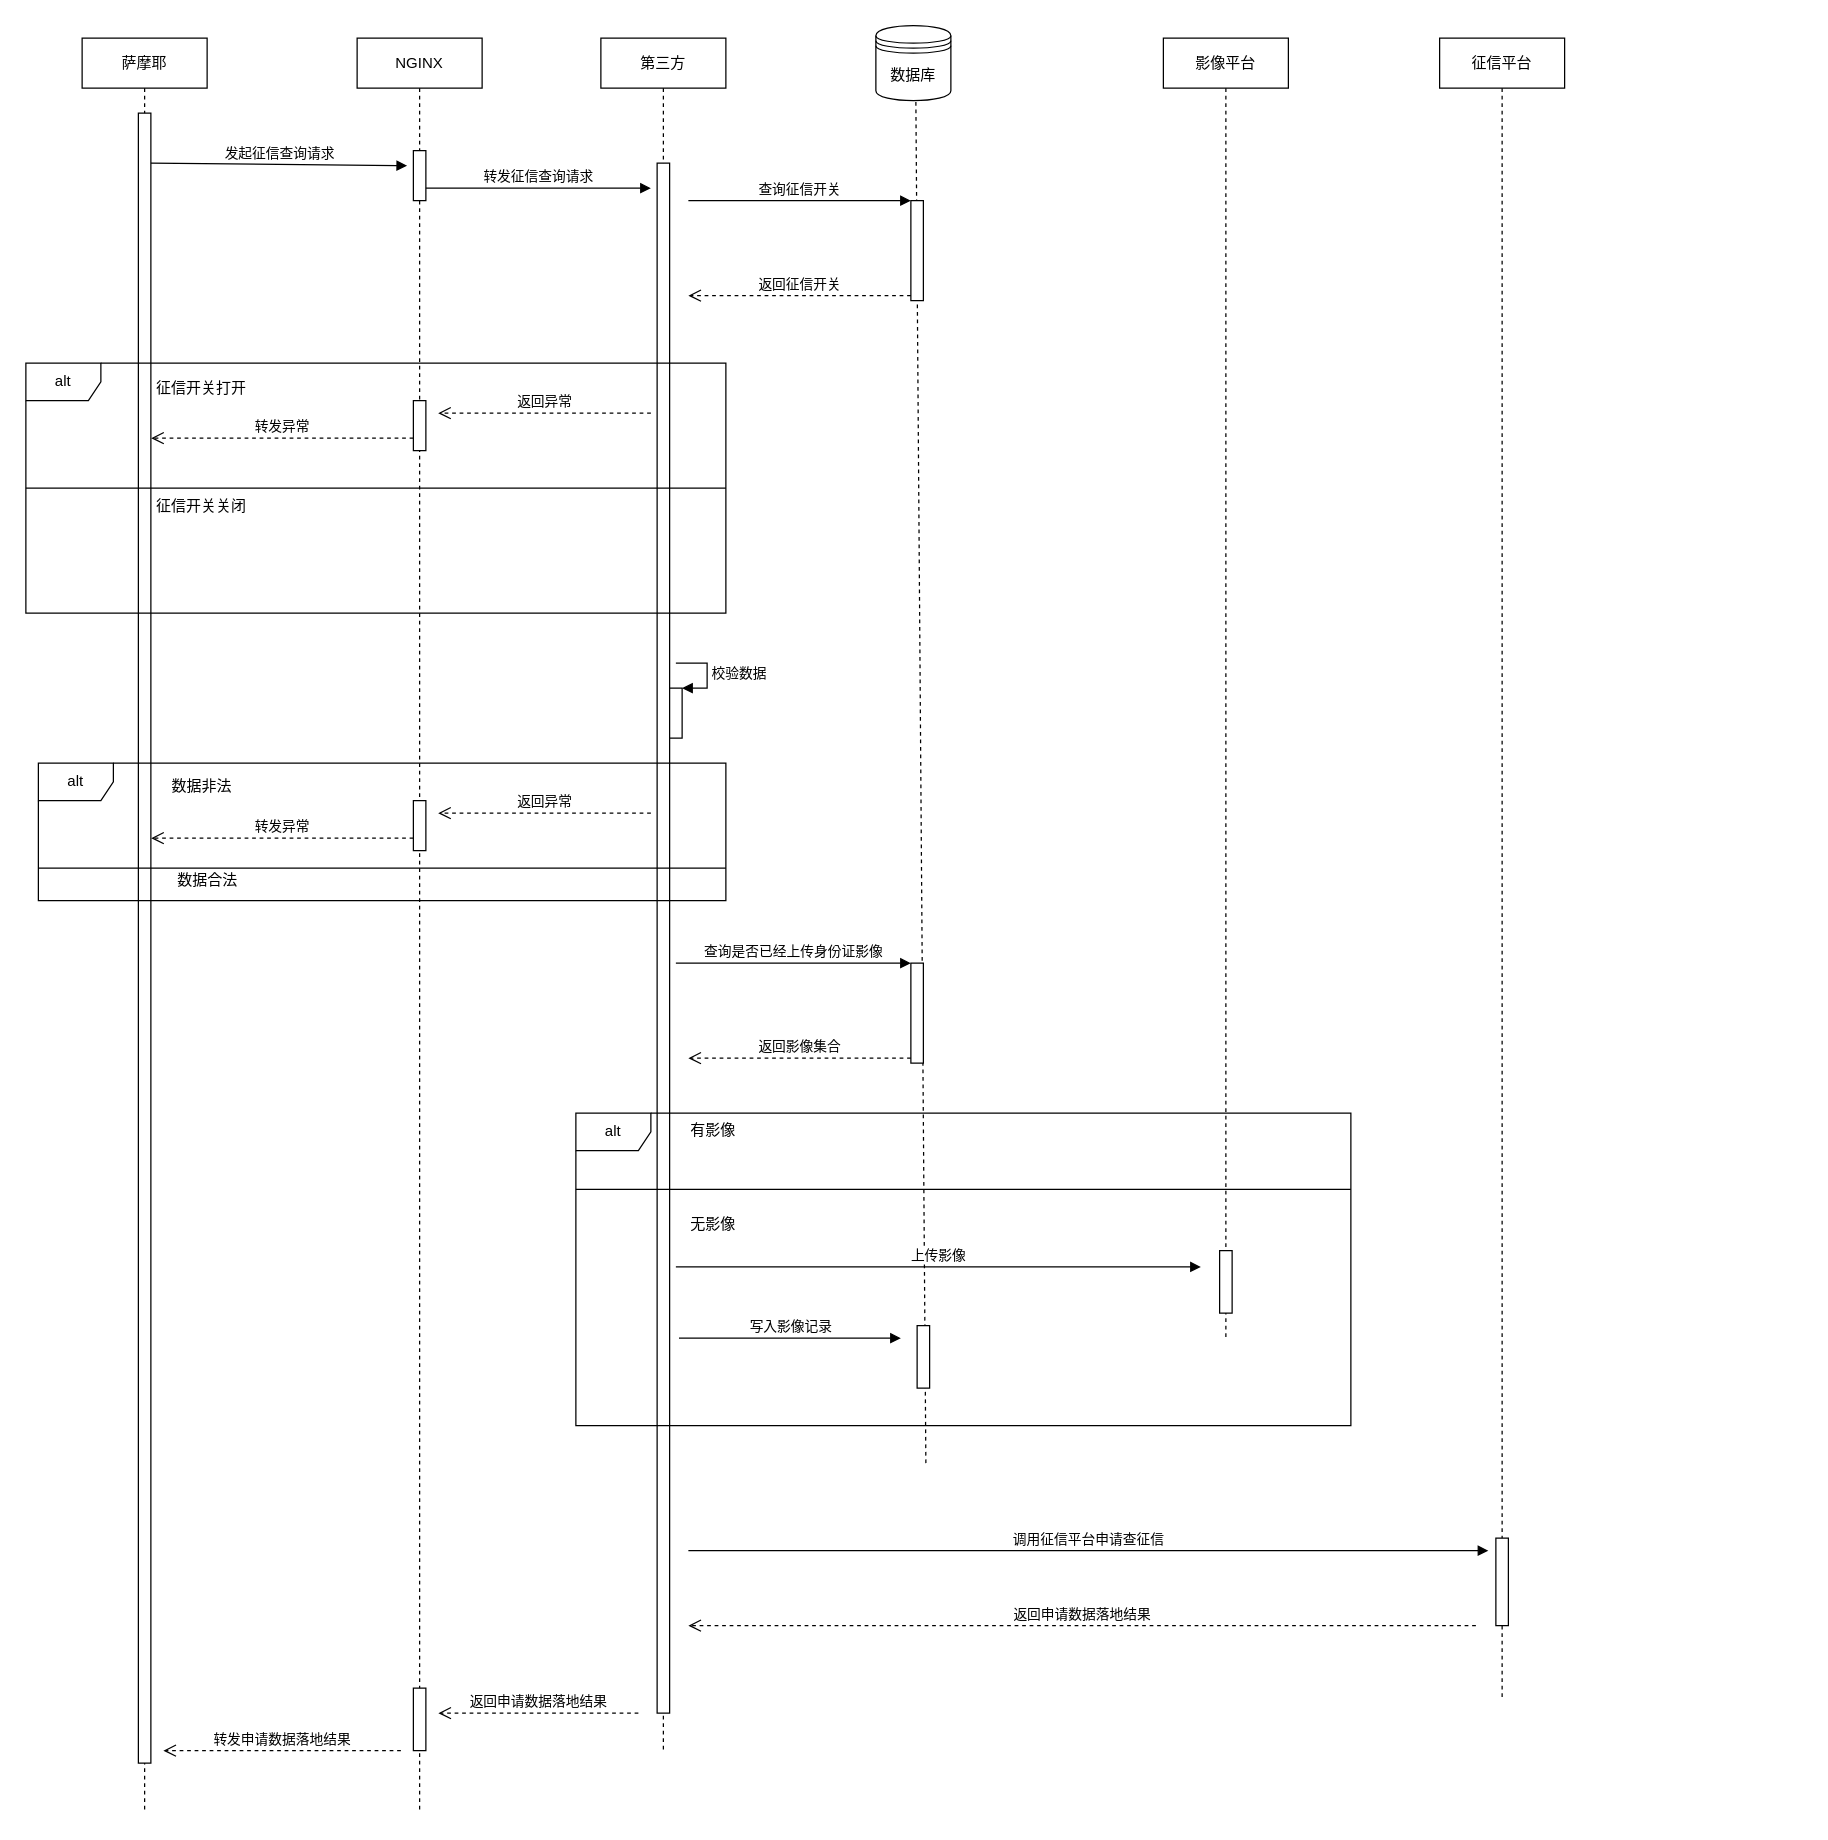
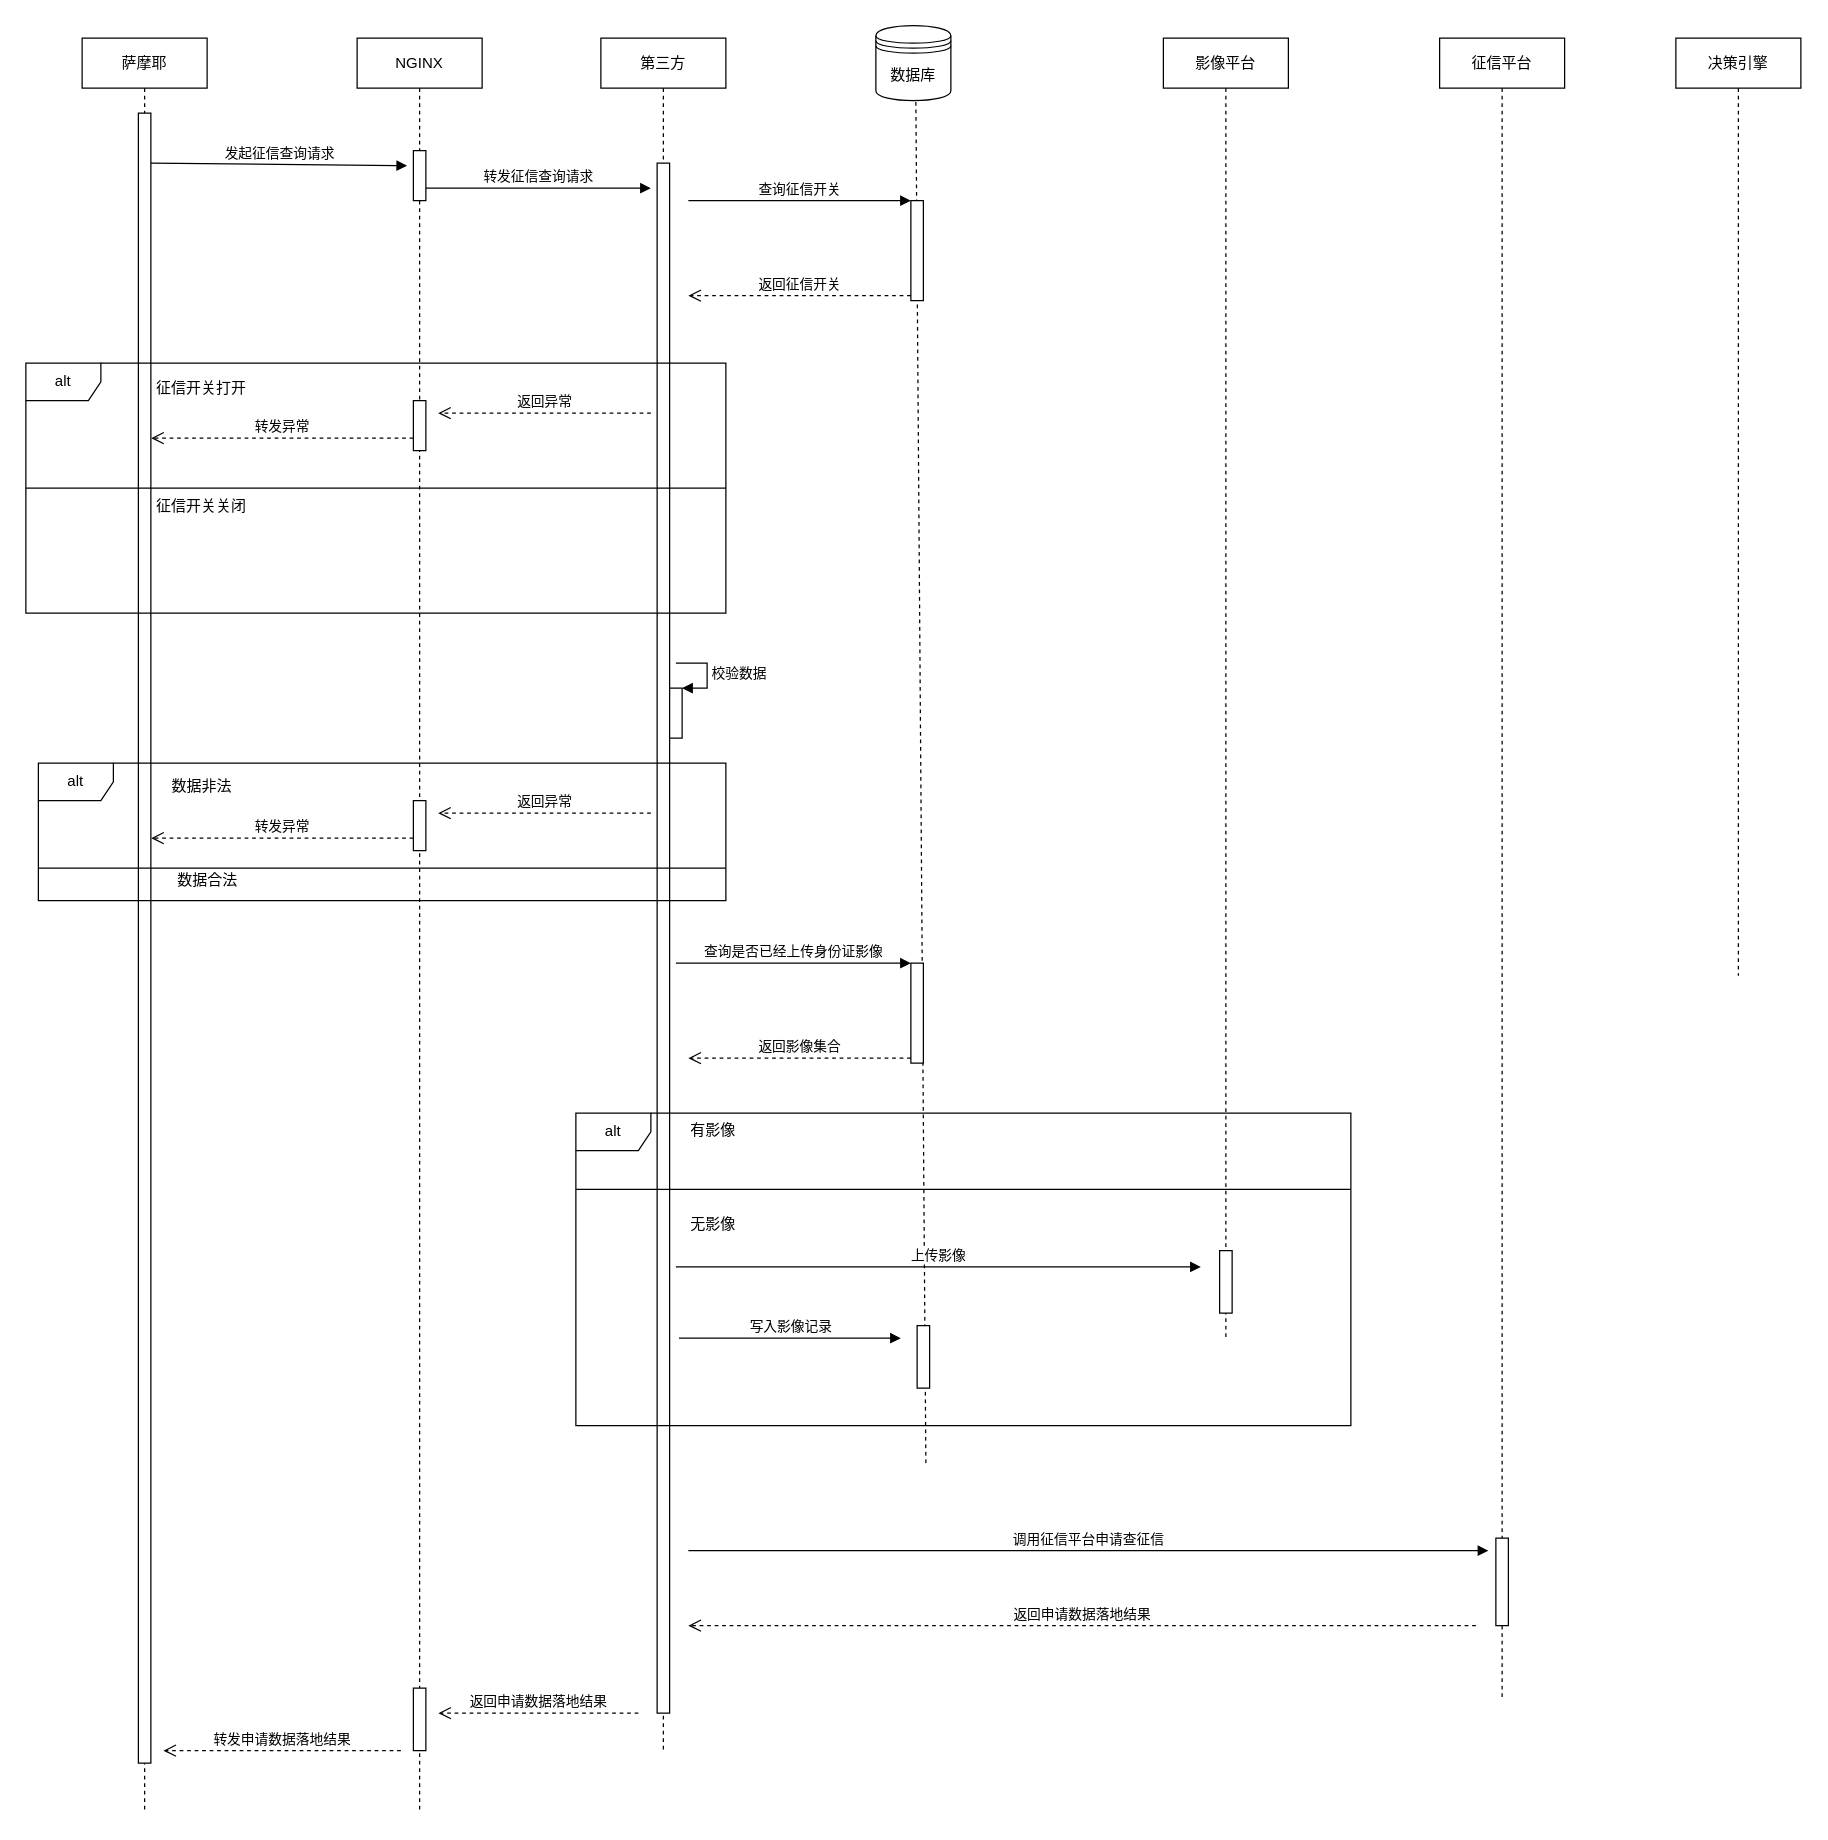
none -> (1738, 507)
